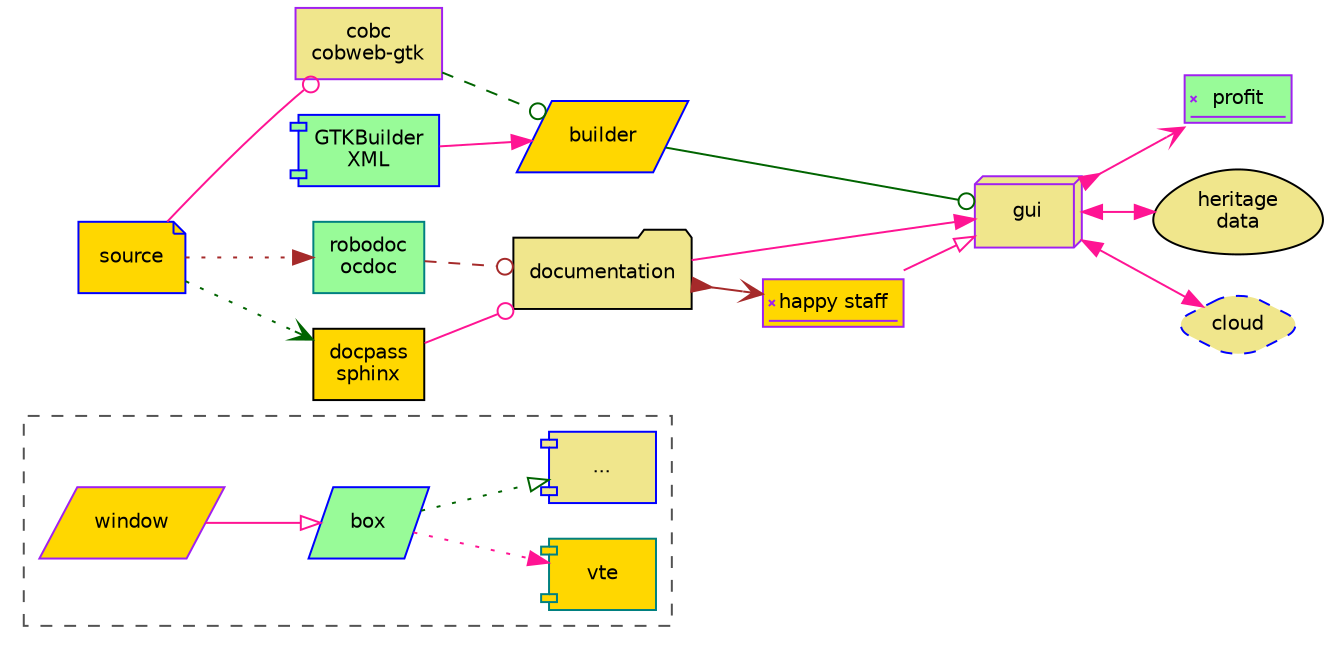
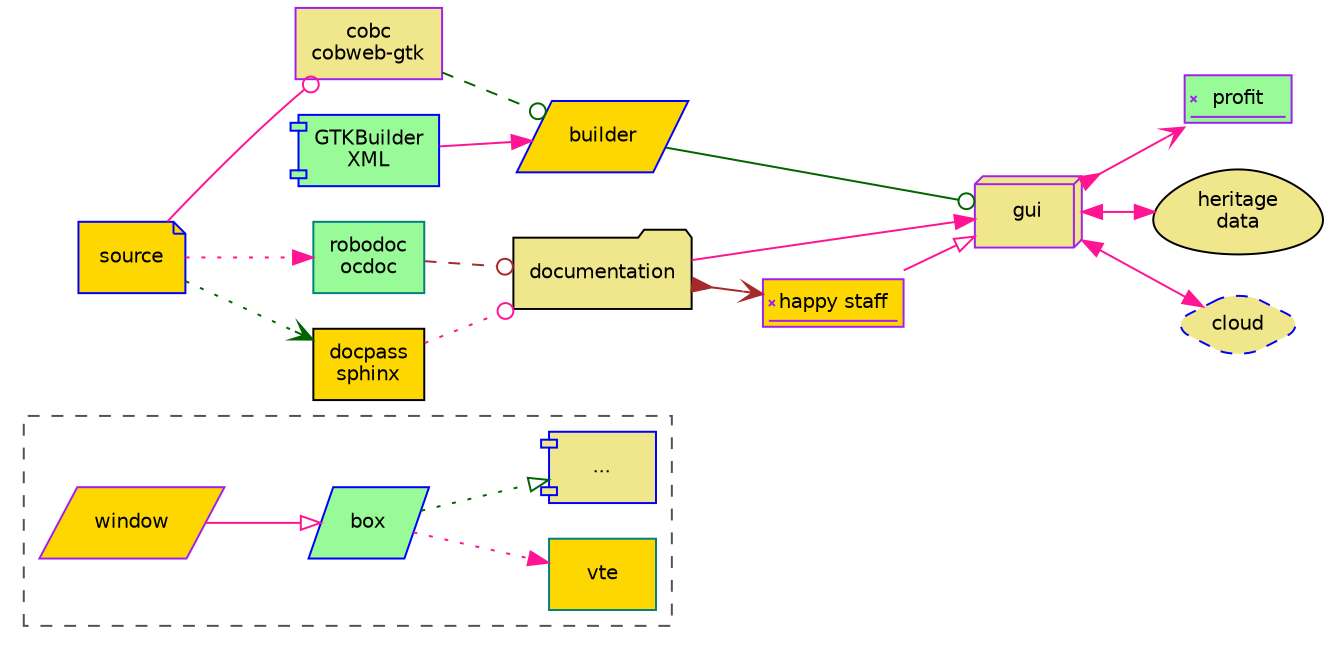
(239, 257) -> (239, 257)
(461, 329) -> (461, 329)
(603, 574) -> (603, 574)
